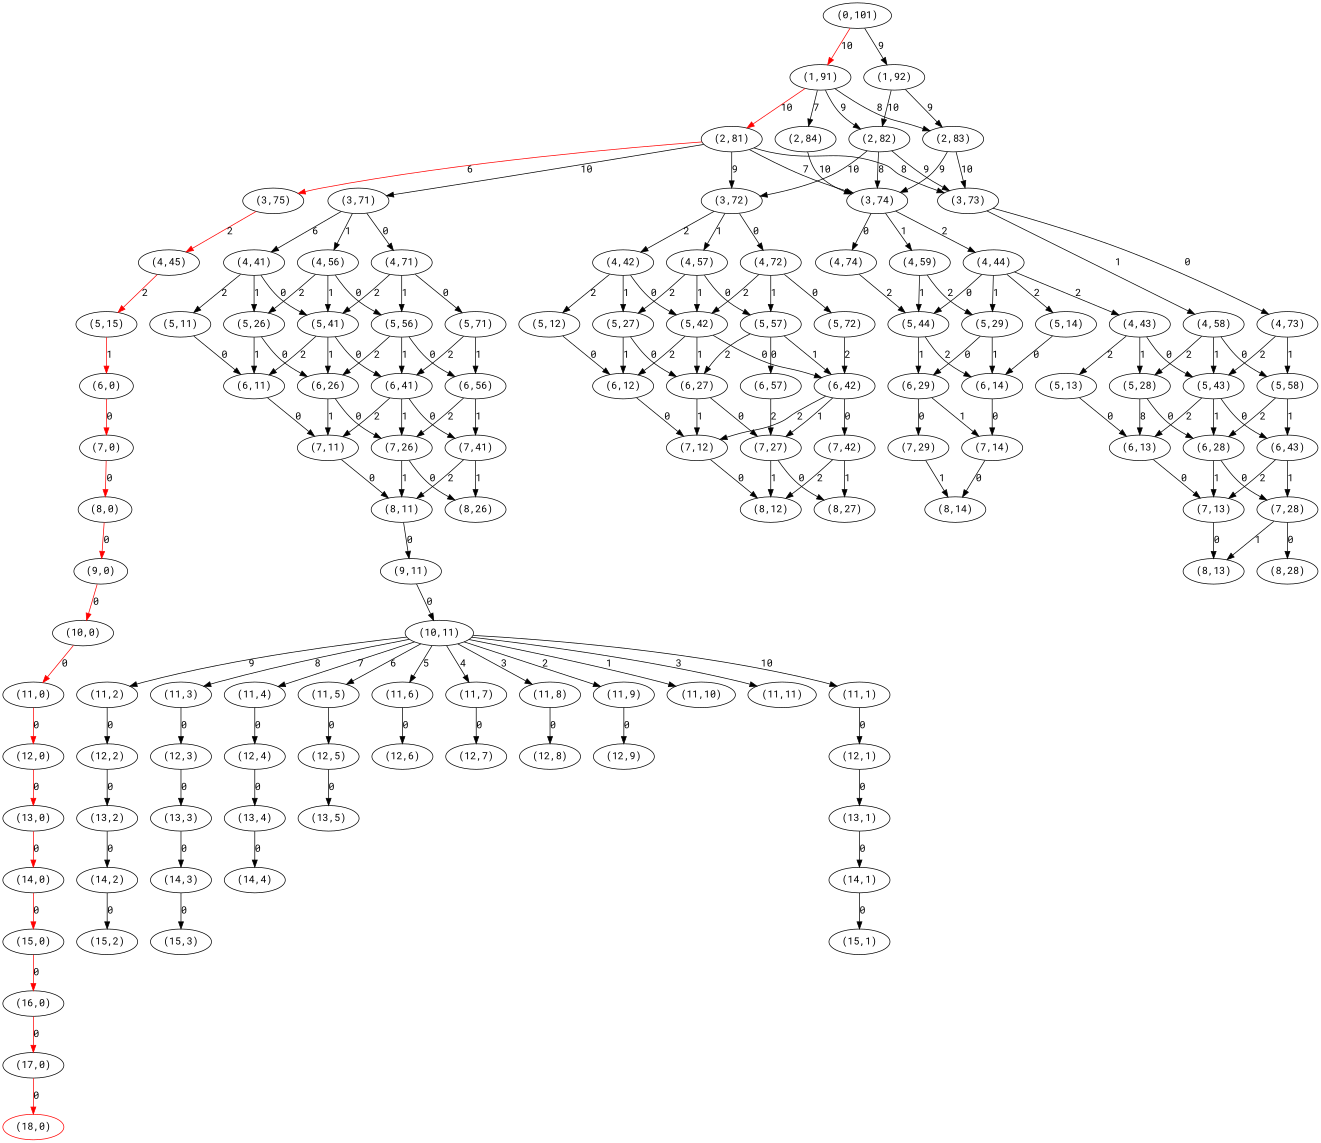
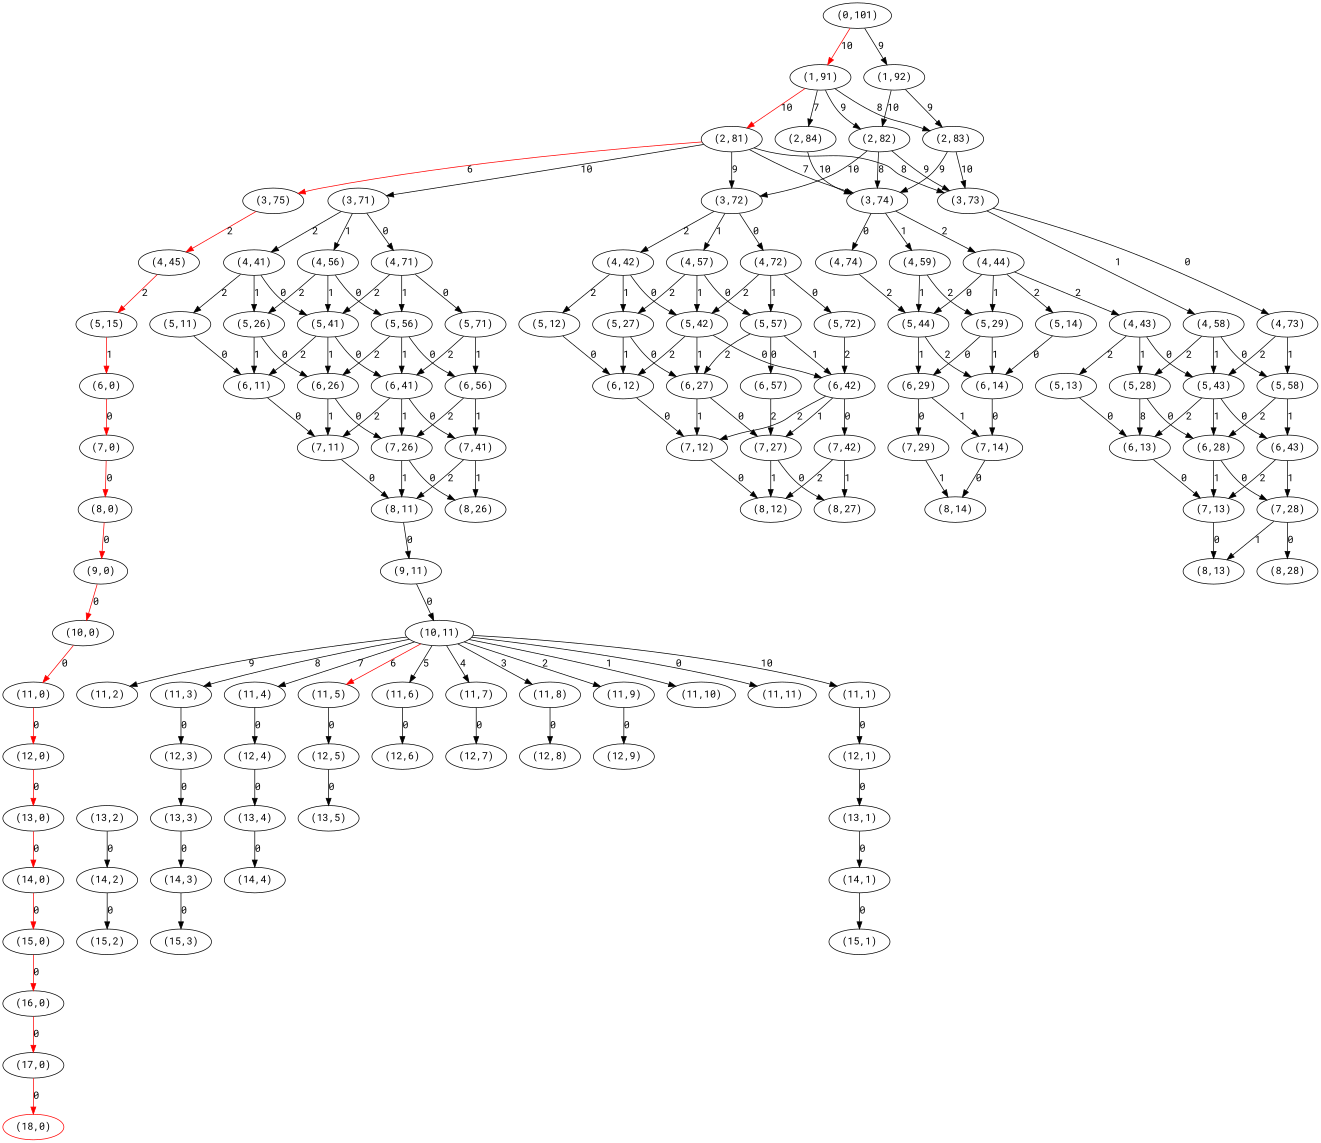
(315, 232) -> (315, 232)
(387, 662) -> (387, 662)
(679, 664) -> (679, 664)
(107, 757) -> none
